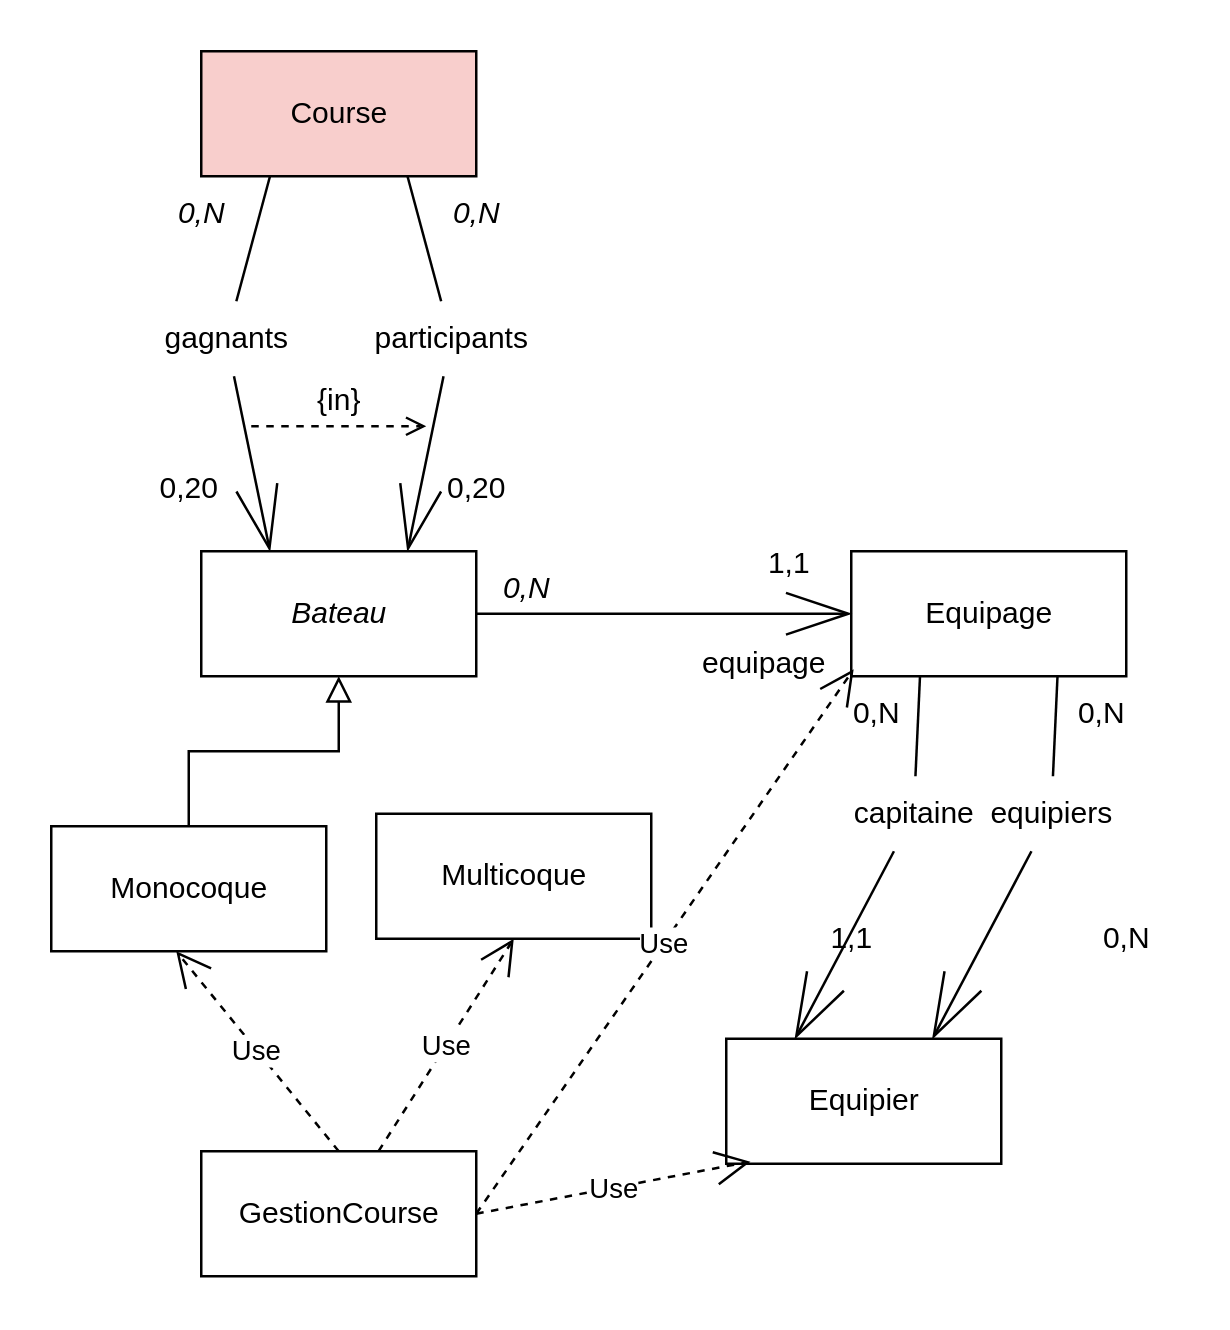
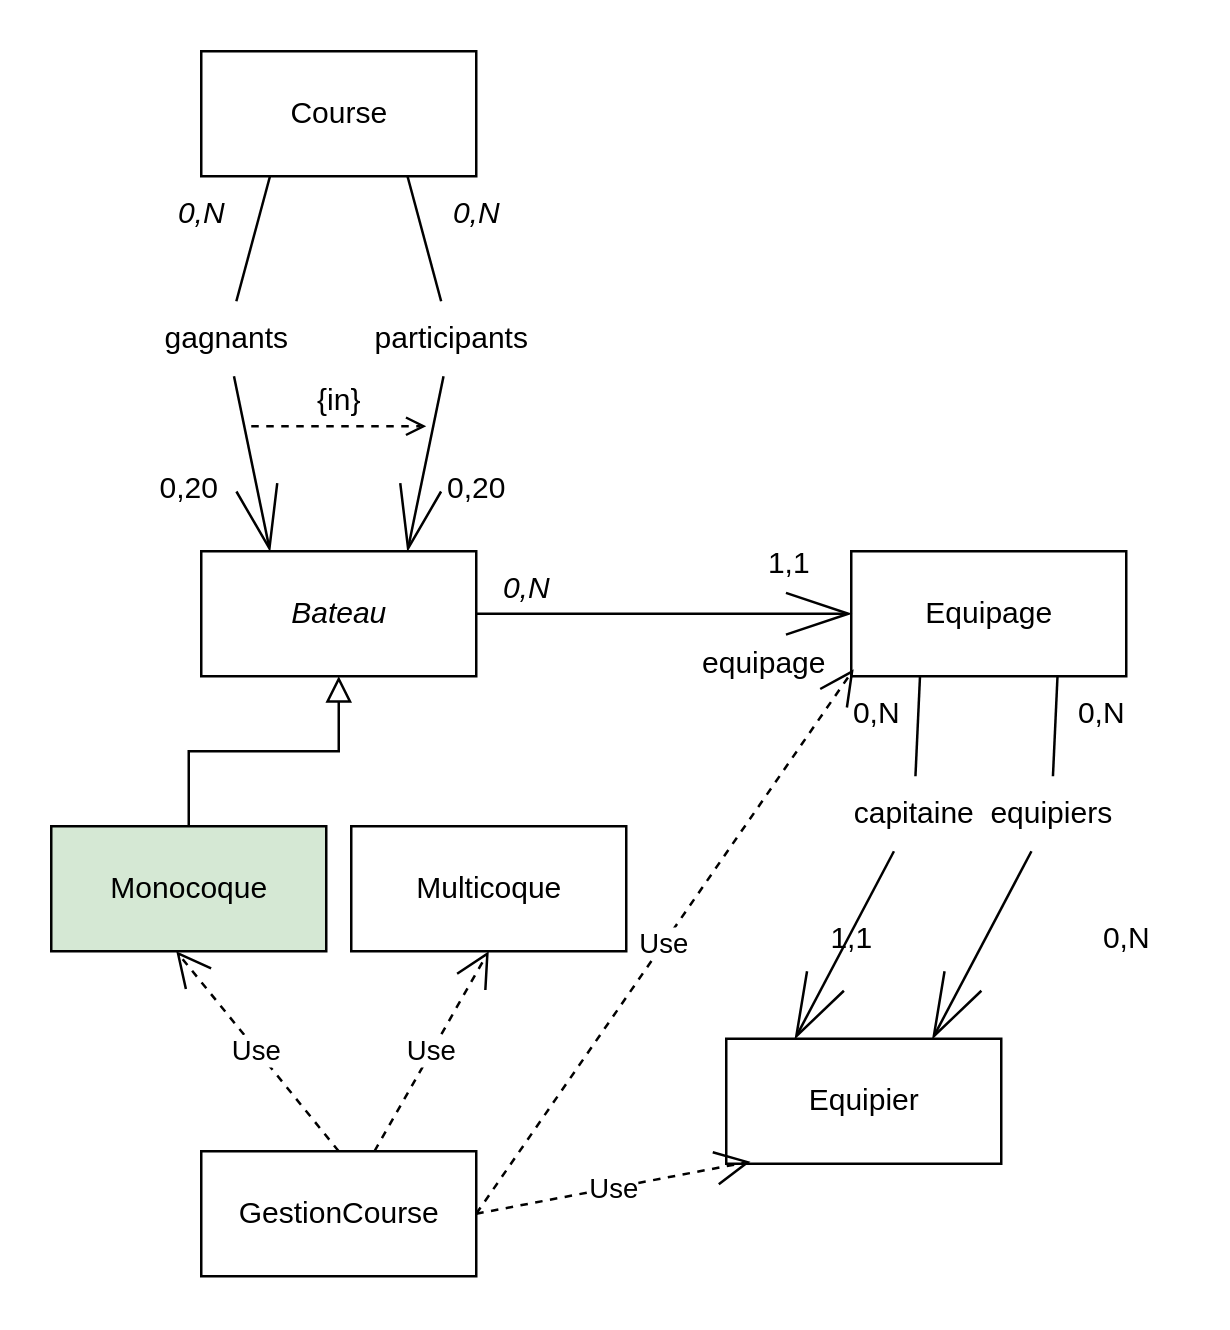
(339, 114) -> (339, 114)
(514, 876) -> (489, 889)
(189, 889) -> (189, 889)
